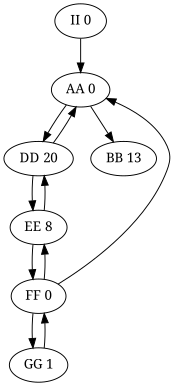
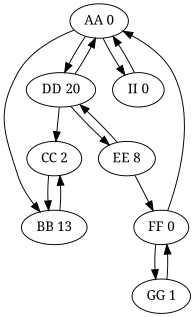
none -> (111, 53)
none -> (54, 159)
(45, 267) -> none
